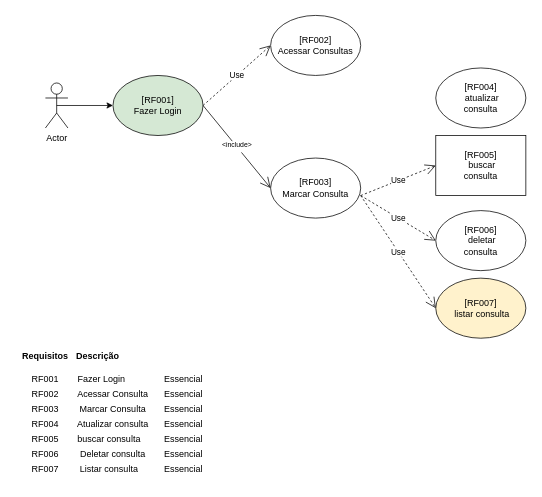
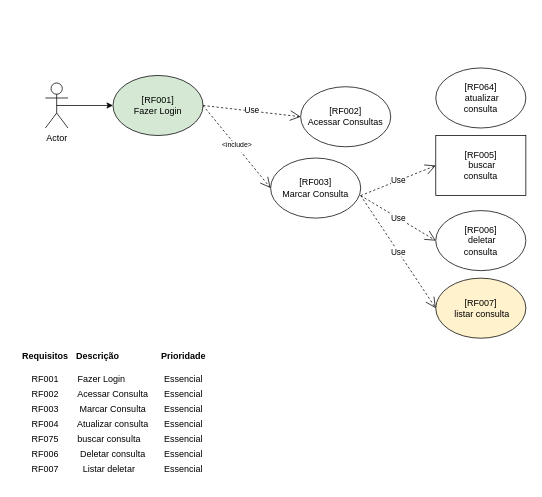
(315, 45) -> (345, 117)
(480, 98) -> (480, 98)
(255, 169) -> (255, 169)
none -> (183, 355)
(45, 439) -> (45, 439)
(109, 469) -> (109, 469)
